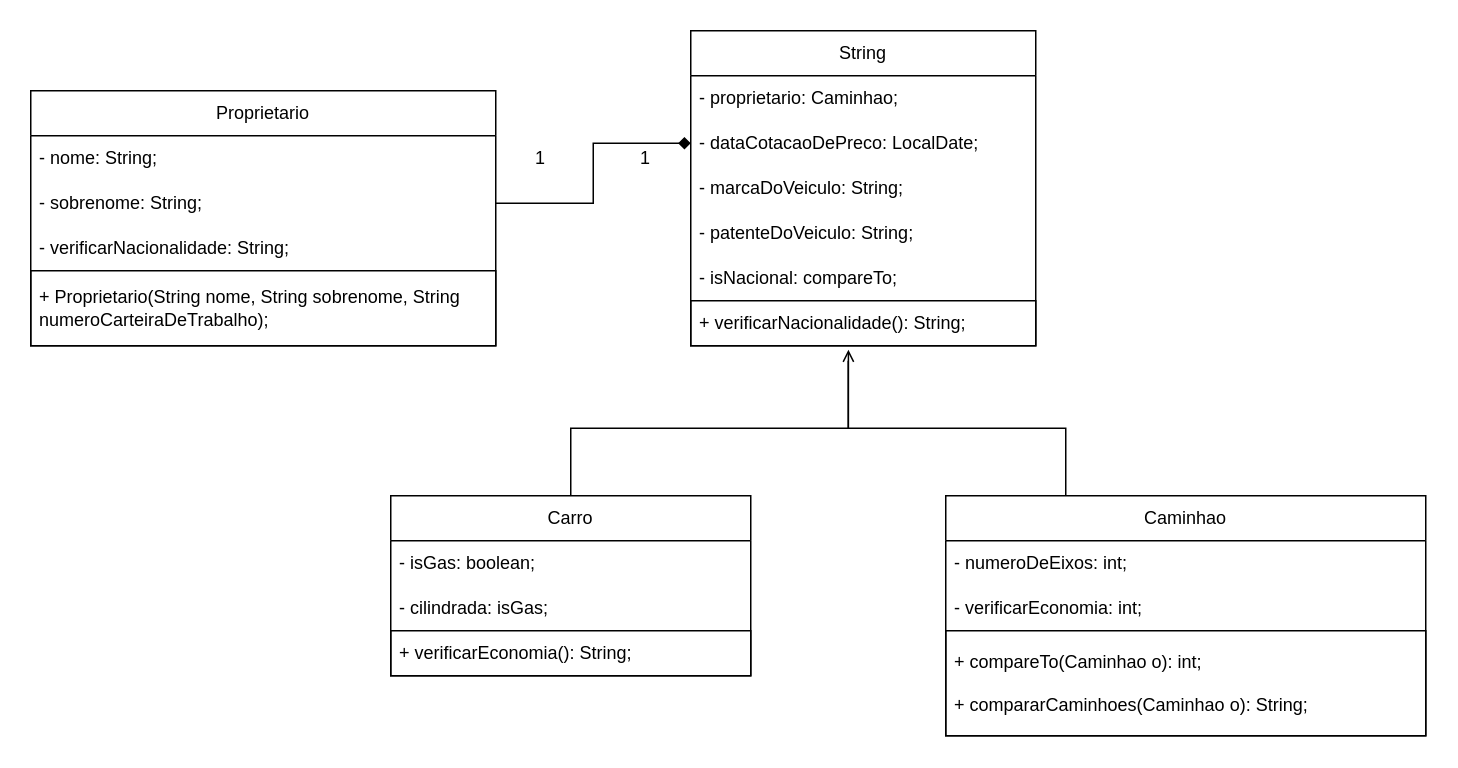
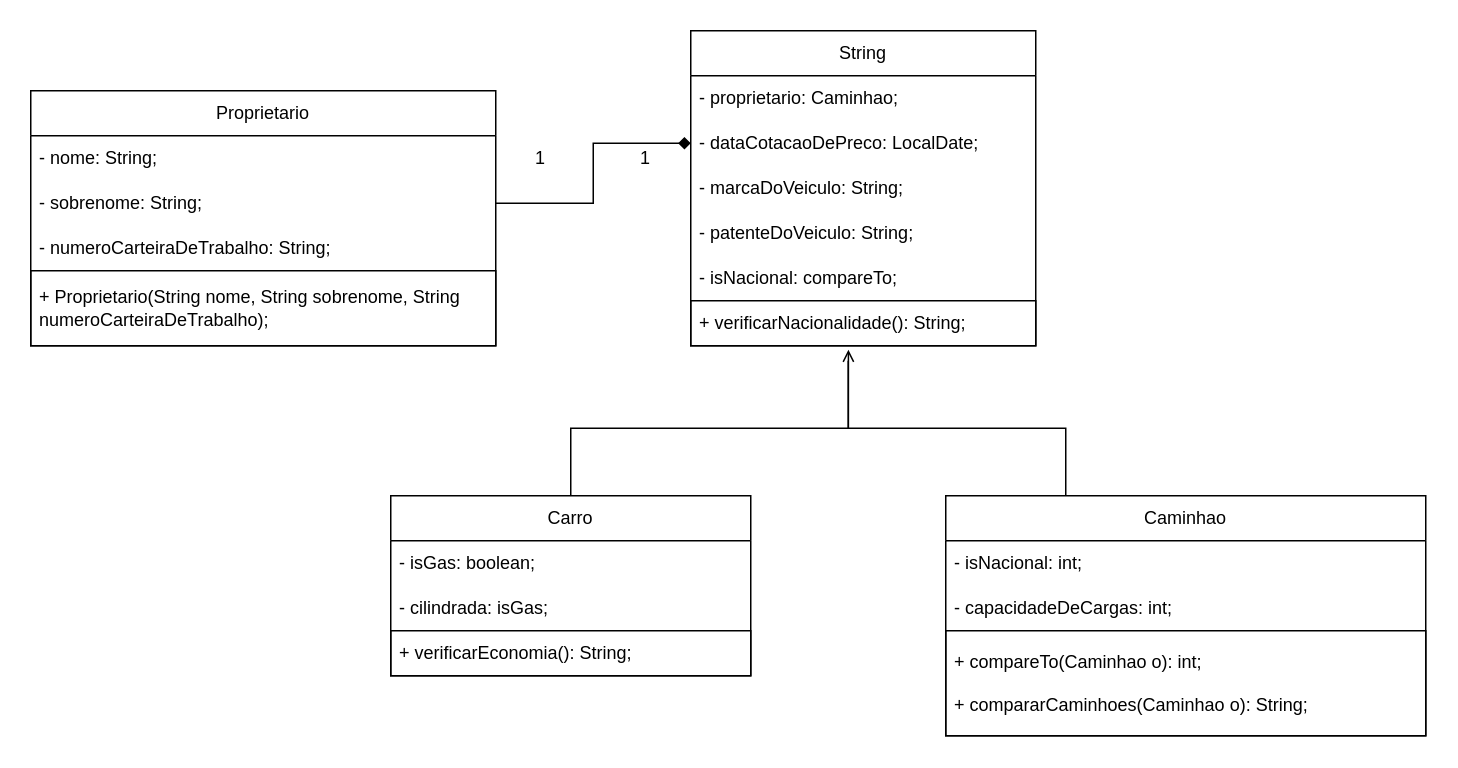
(183, 248) -> (200, 248)
(1047, 563) -> (1027, 563)
(1062, 608) -> (1072, 608)
